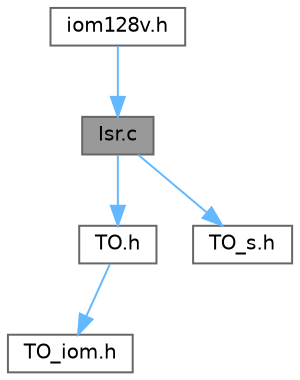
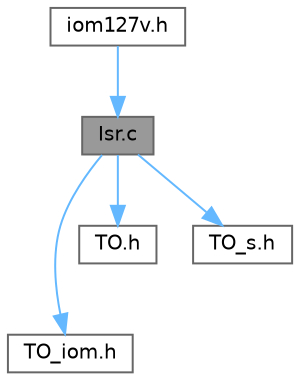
(118, 27) -> (118, 27)
(98, 290) -> (60, 229)
